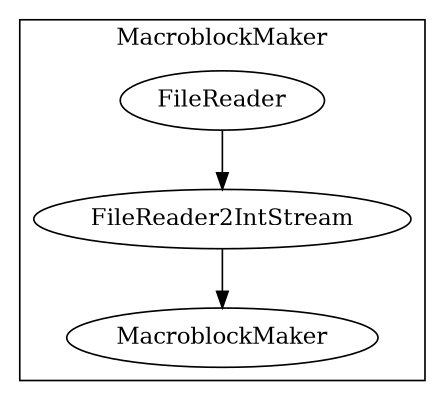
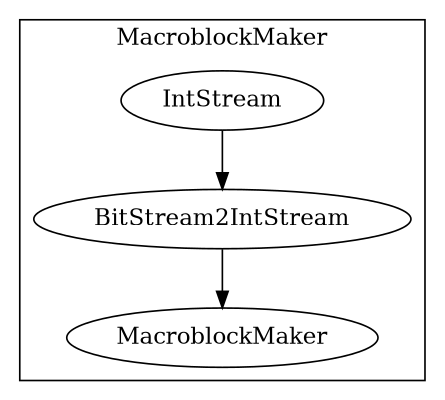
(222, 100) -> (222, 100)
(222, 219) -> (222, 219)
